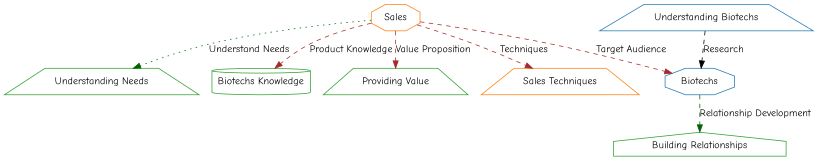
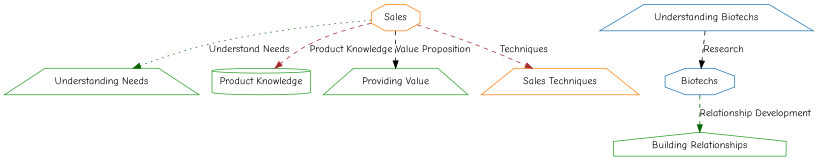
(543, 42) -> none
(396, 46) -> (396, 46)
(261, 82) -> (261, 82)
